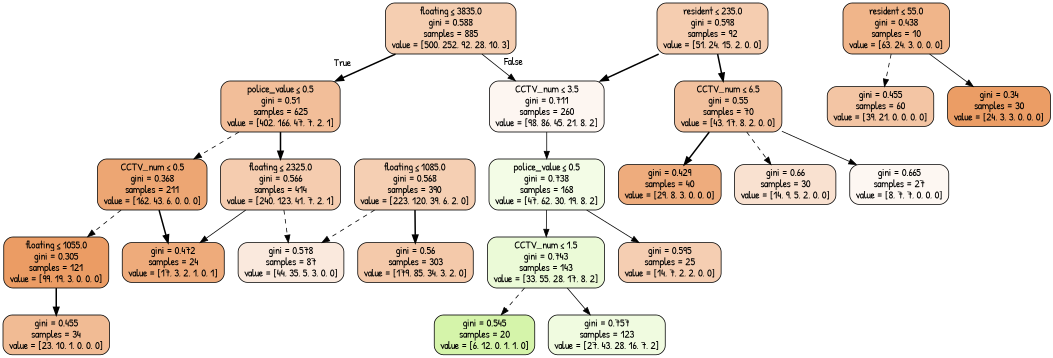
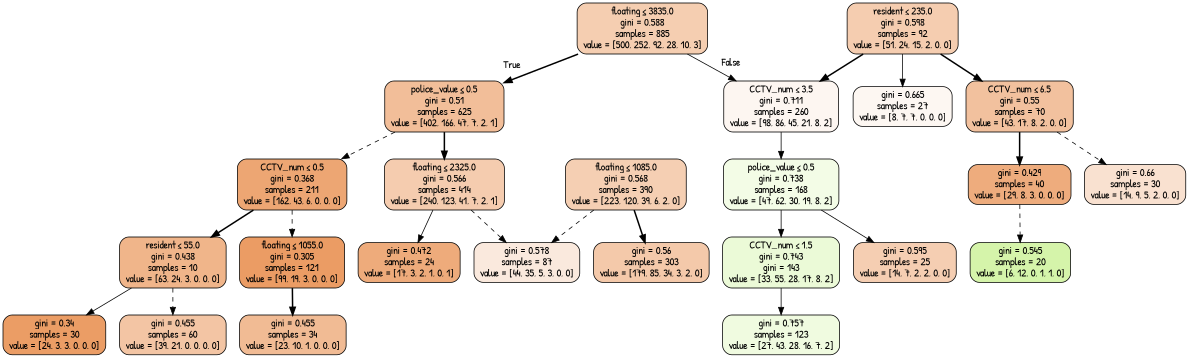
(816, 146) -> (903, 66)
(163, 223) -> (236, 221)
(546, 268) -> (781, 268)
(515, 299) -> (1020, 220)
